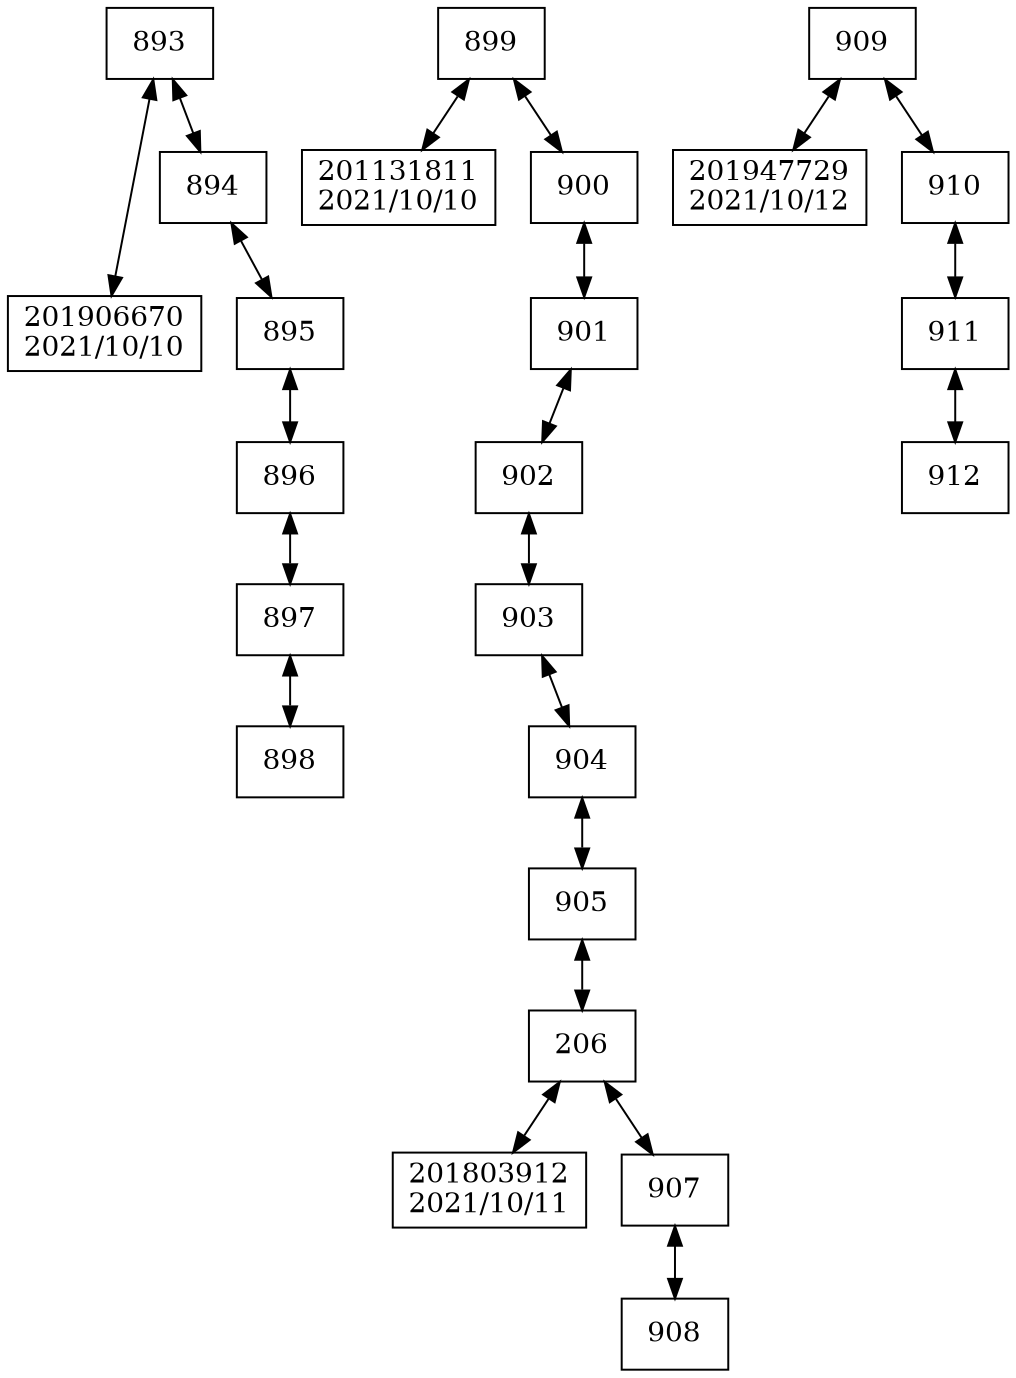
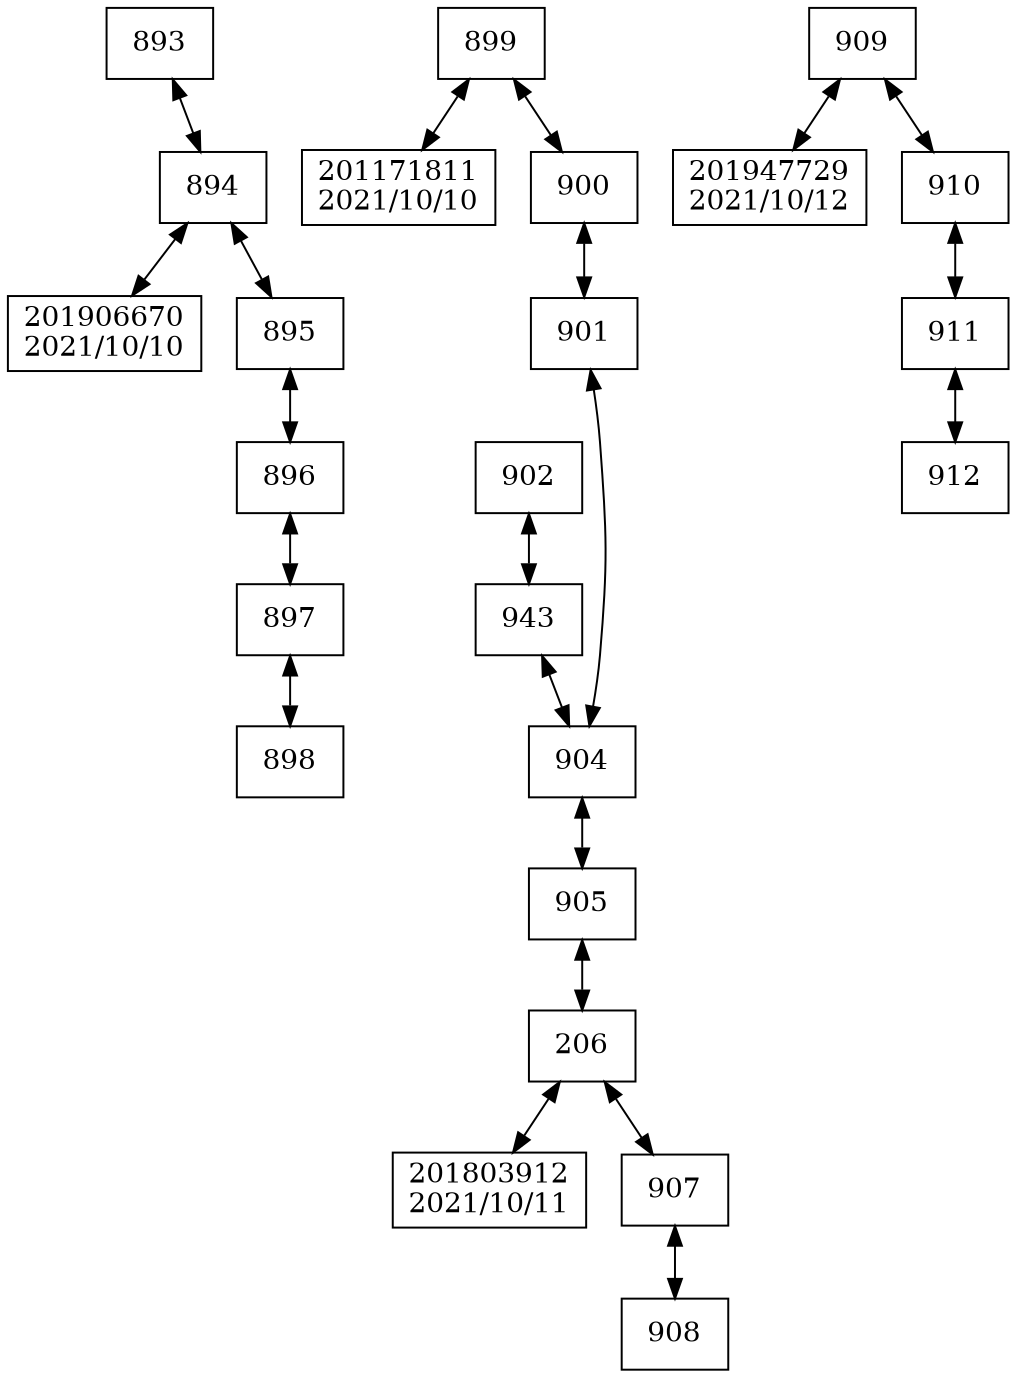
(399, 187) -> (399, 187)
(132, 188) -> (160, 259)
(556, 406) -> (606, 548)
(529, 620) -> (529, 620)
